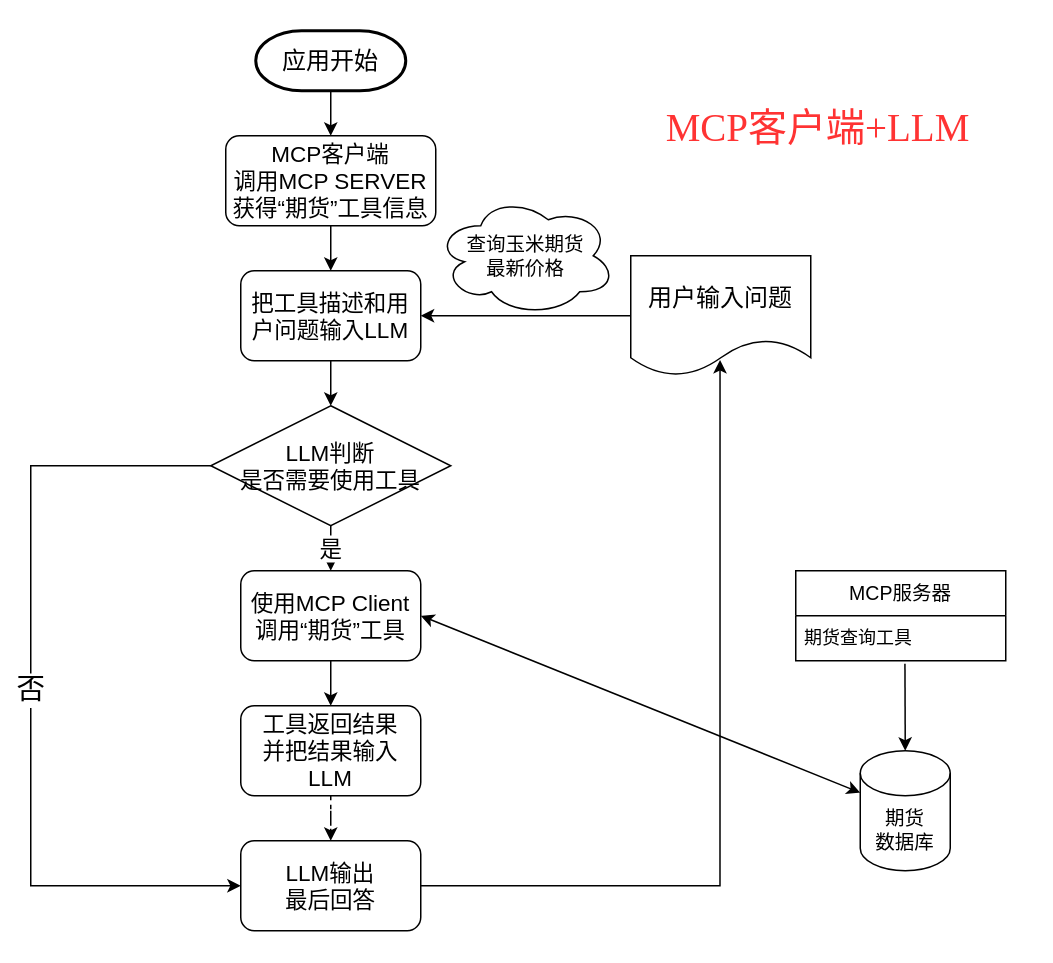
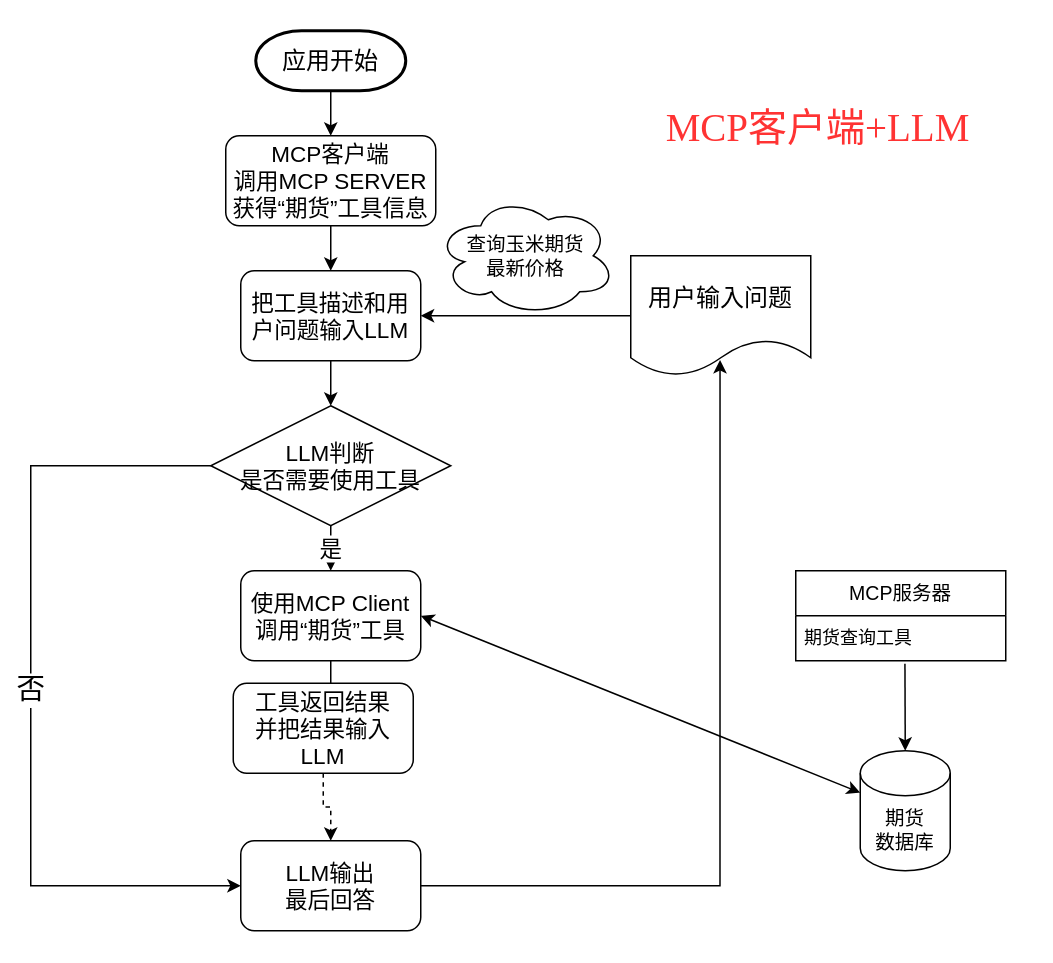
(331, 751) -> (323, 728)
